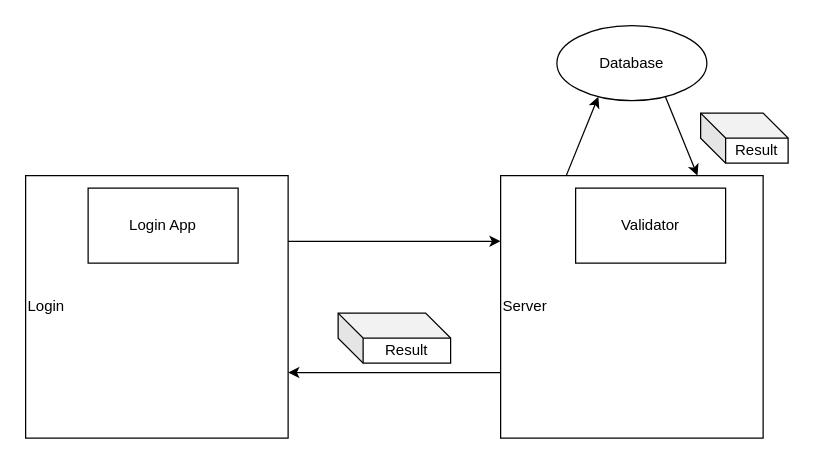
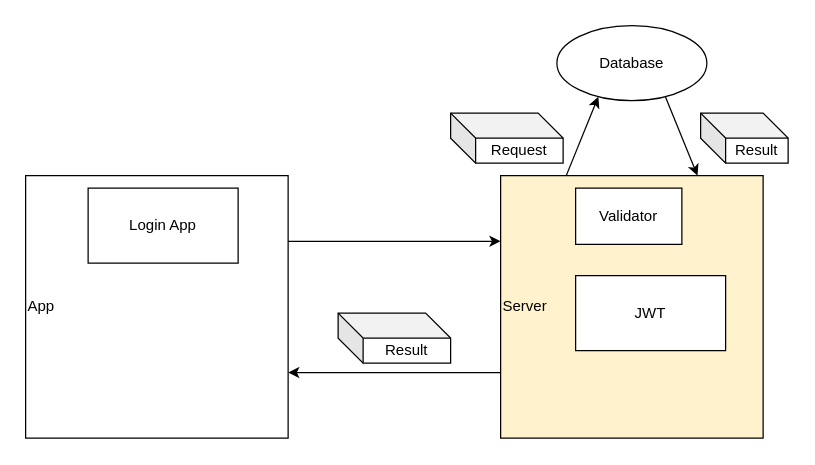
none -> (507, 138)
(651, 226) -> (629, 216)
(47, 307) -> (41, 307)
(528, 307) -> (528, 307)
none -> (651, 313)
